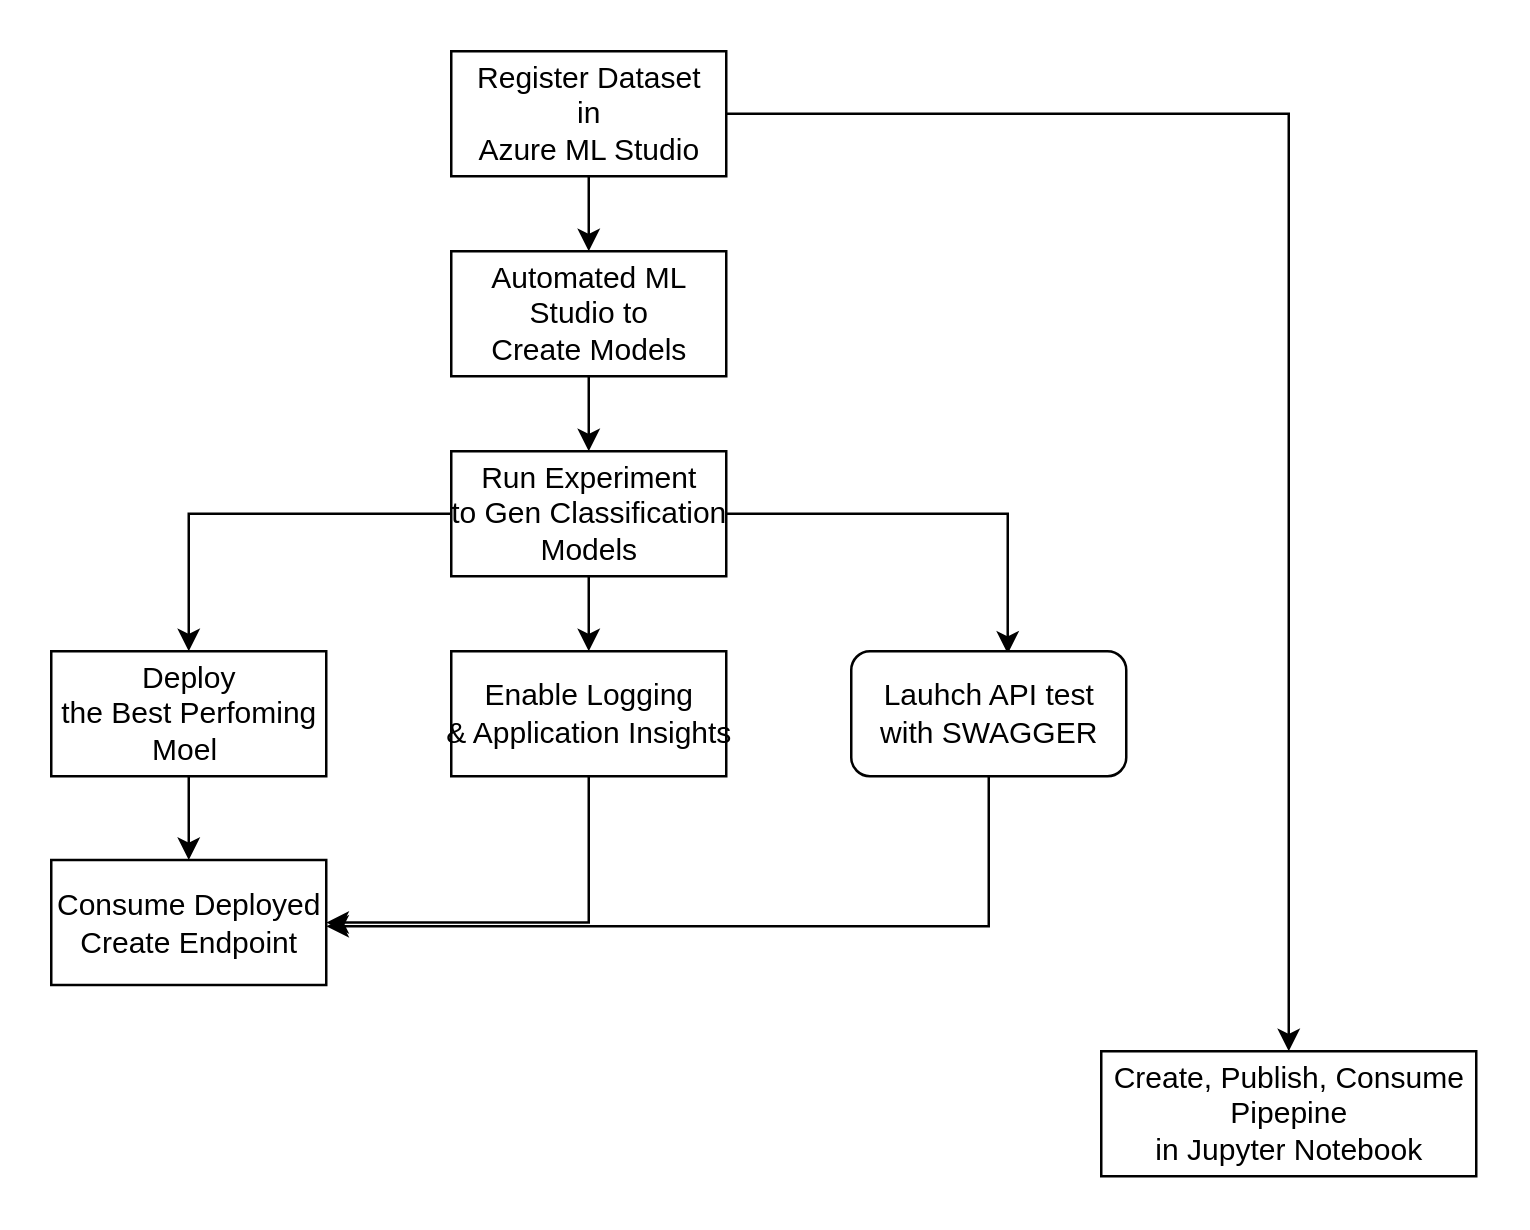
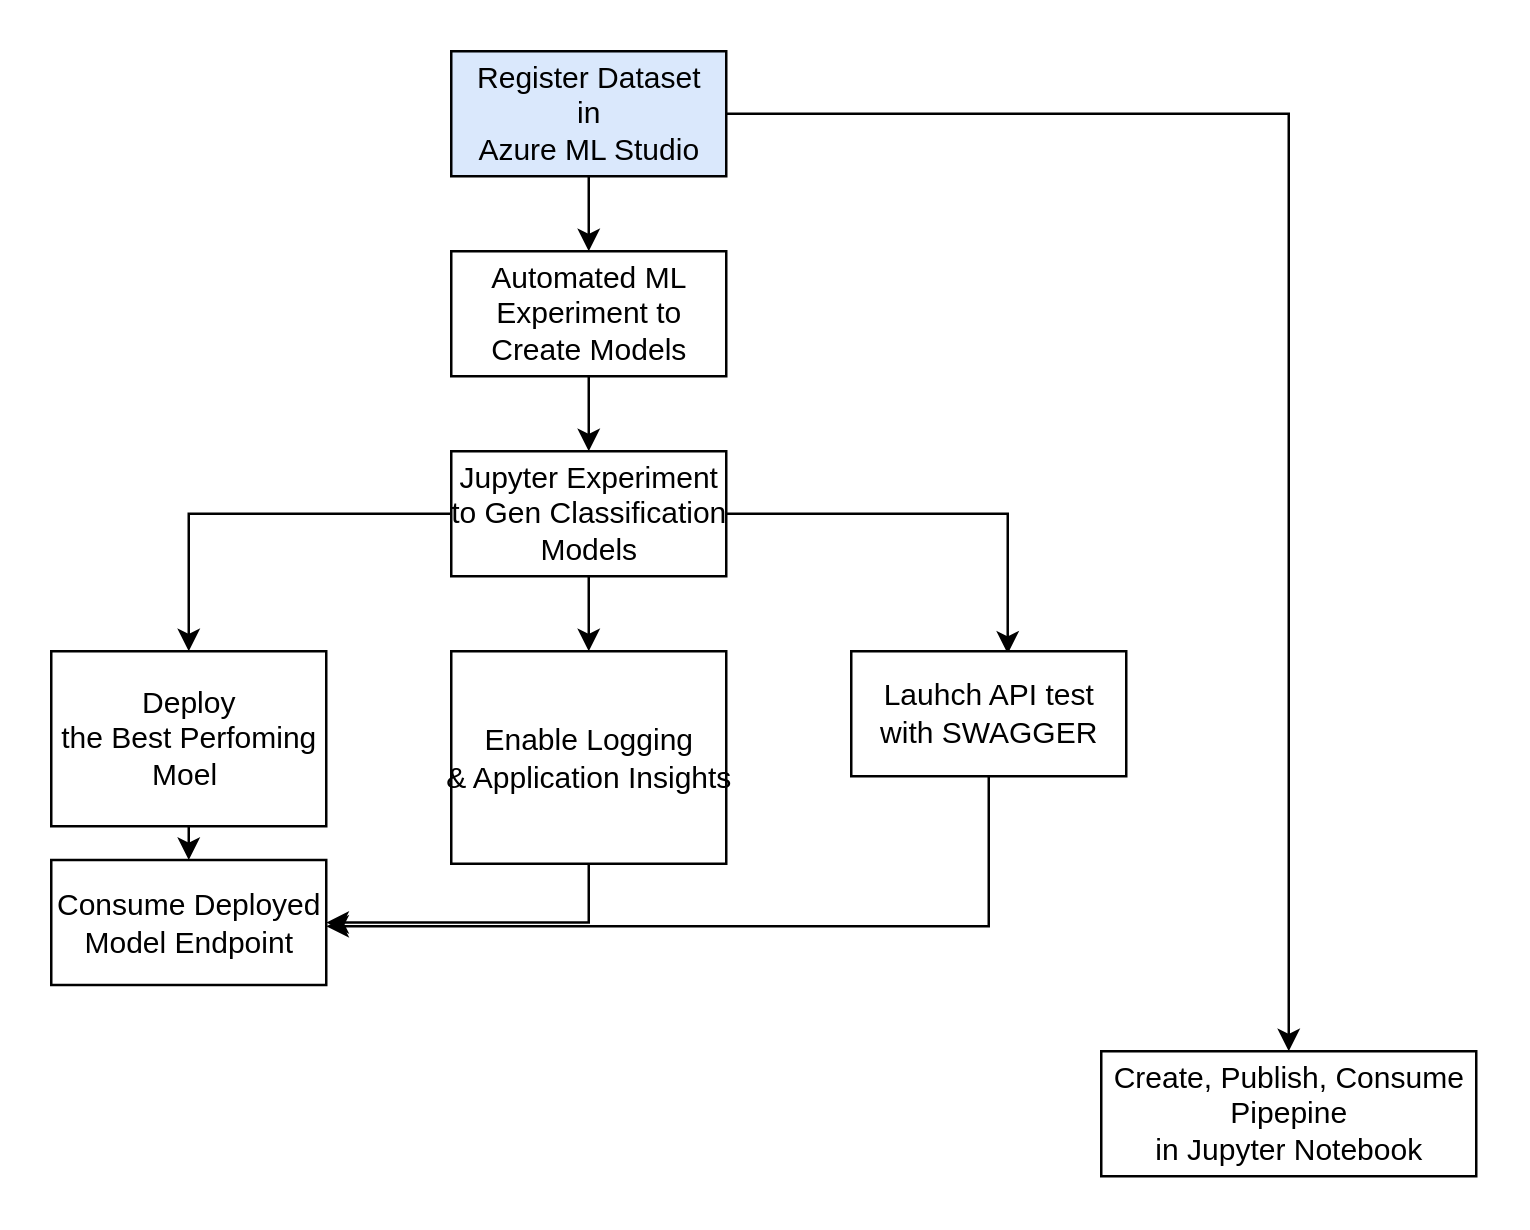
(589, 114) -> (589, 114)
(590, 314) -> (590, 314)
(590, 514) -> (590, 514)
(189, 714) -> (189, 739)
(589, 714) -> (589, 758)
(989, 714) -> (989, 714)
(190, 924) -> (190, 924)
